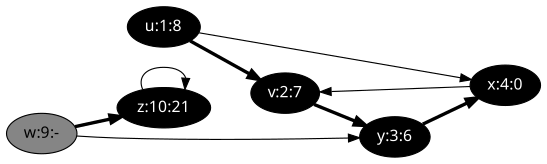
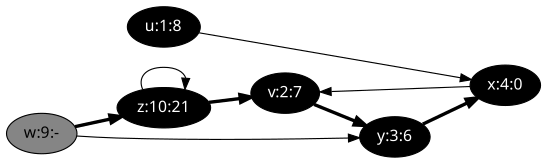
(220, 57) -> (225, 100)
